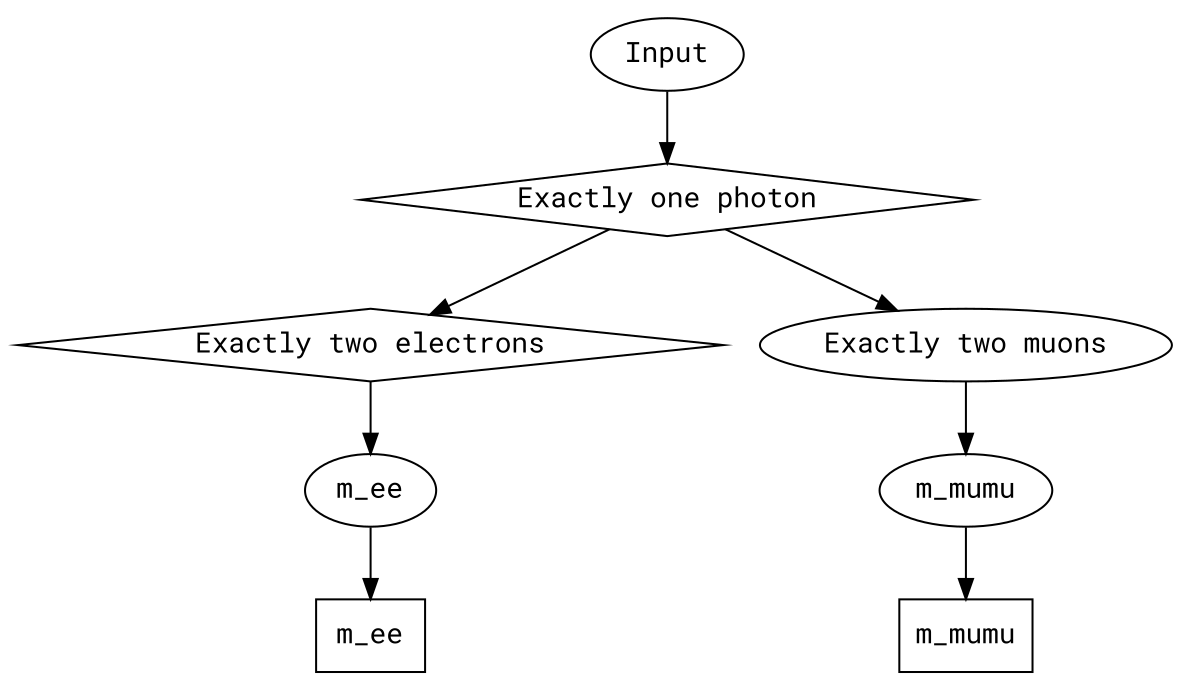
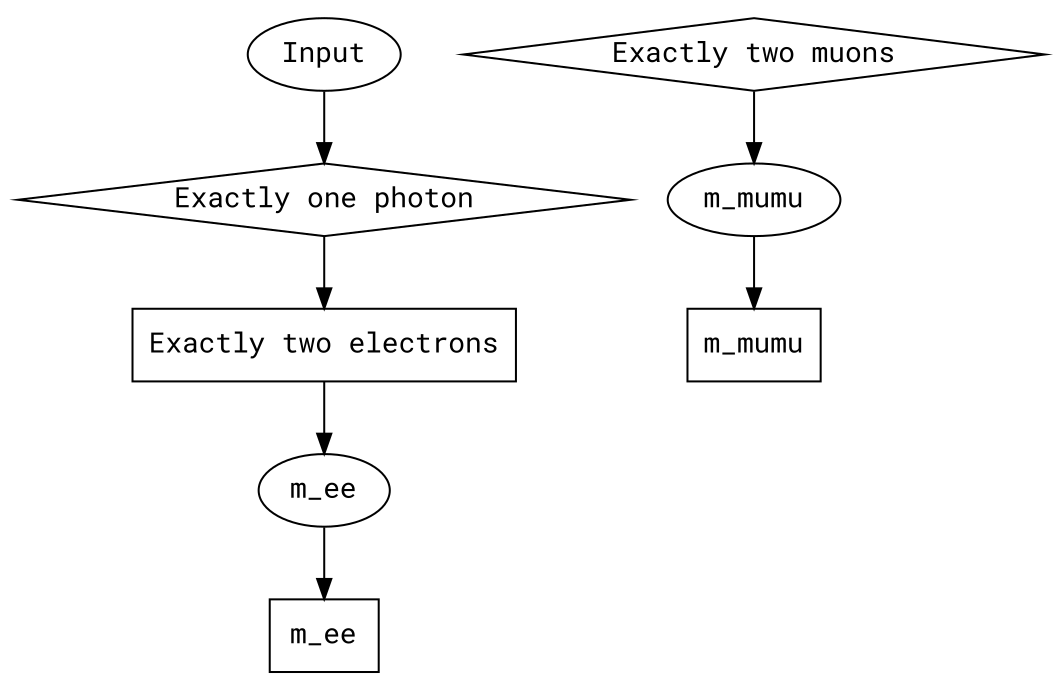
(802, 266) -> none
(371, 345) -> (324, 345)
(966, 345) -> (754, 54)
